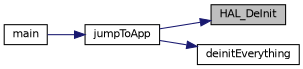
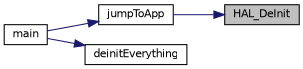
(173, 43) -> (61, 41)
